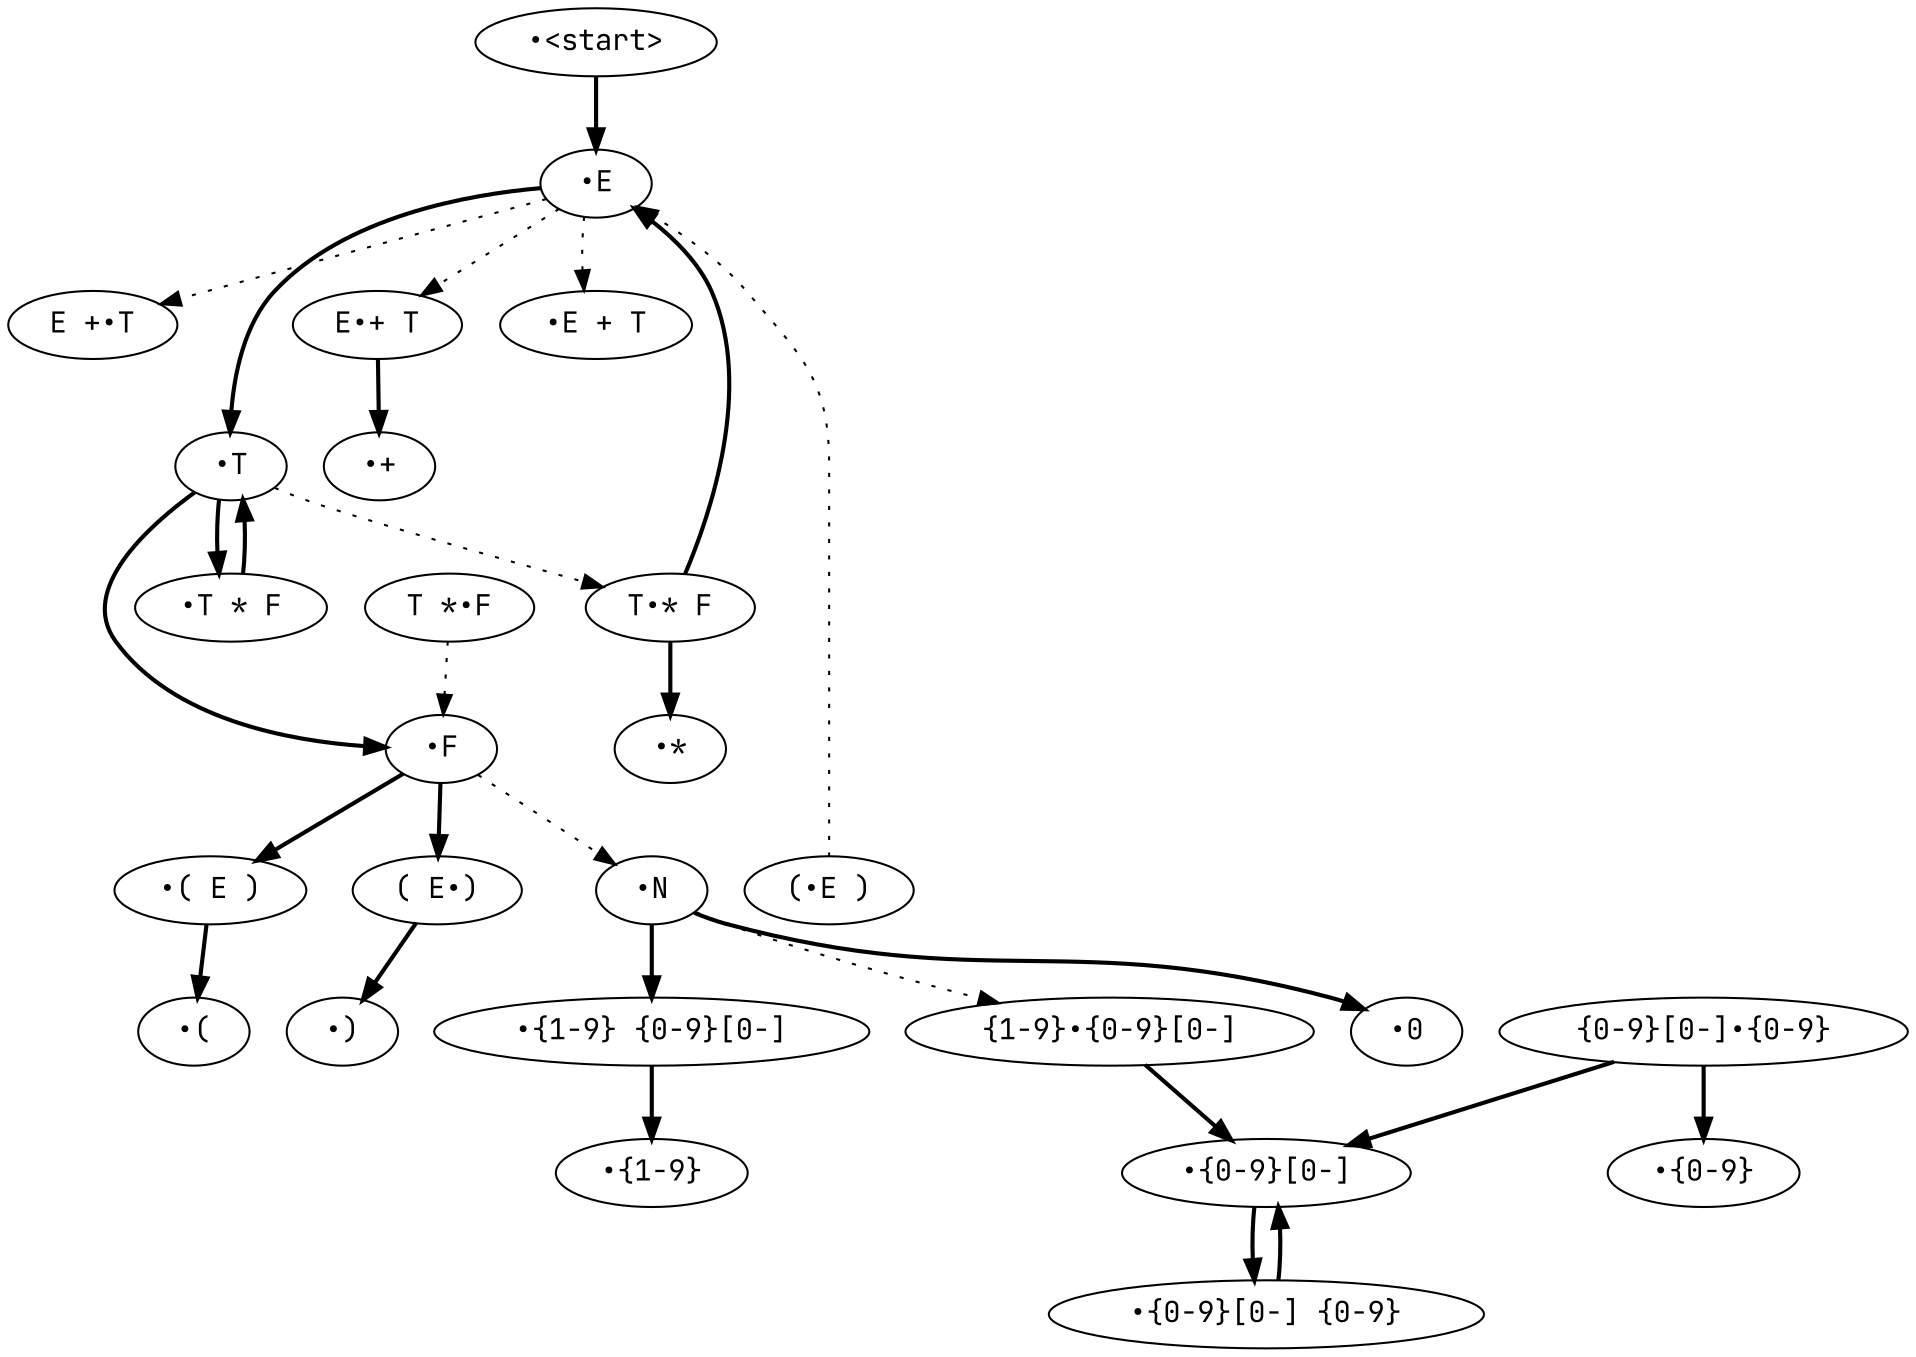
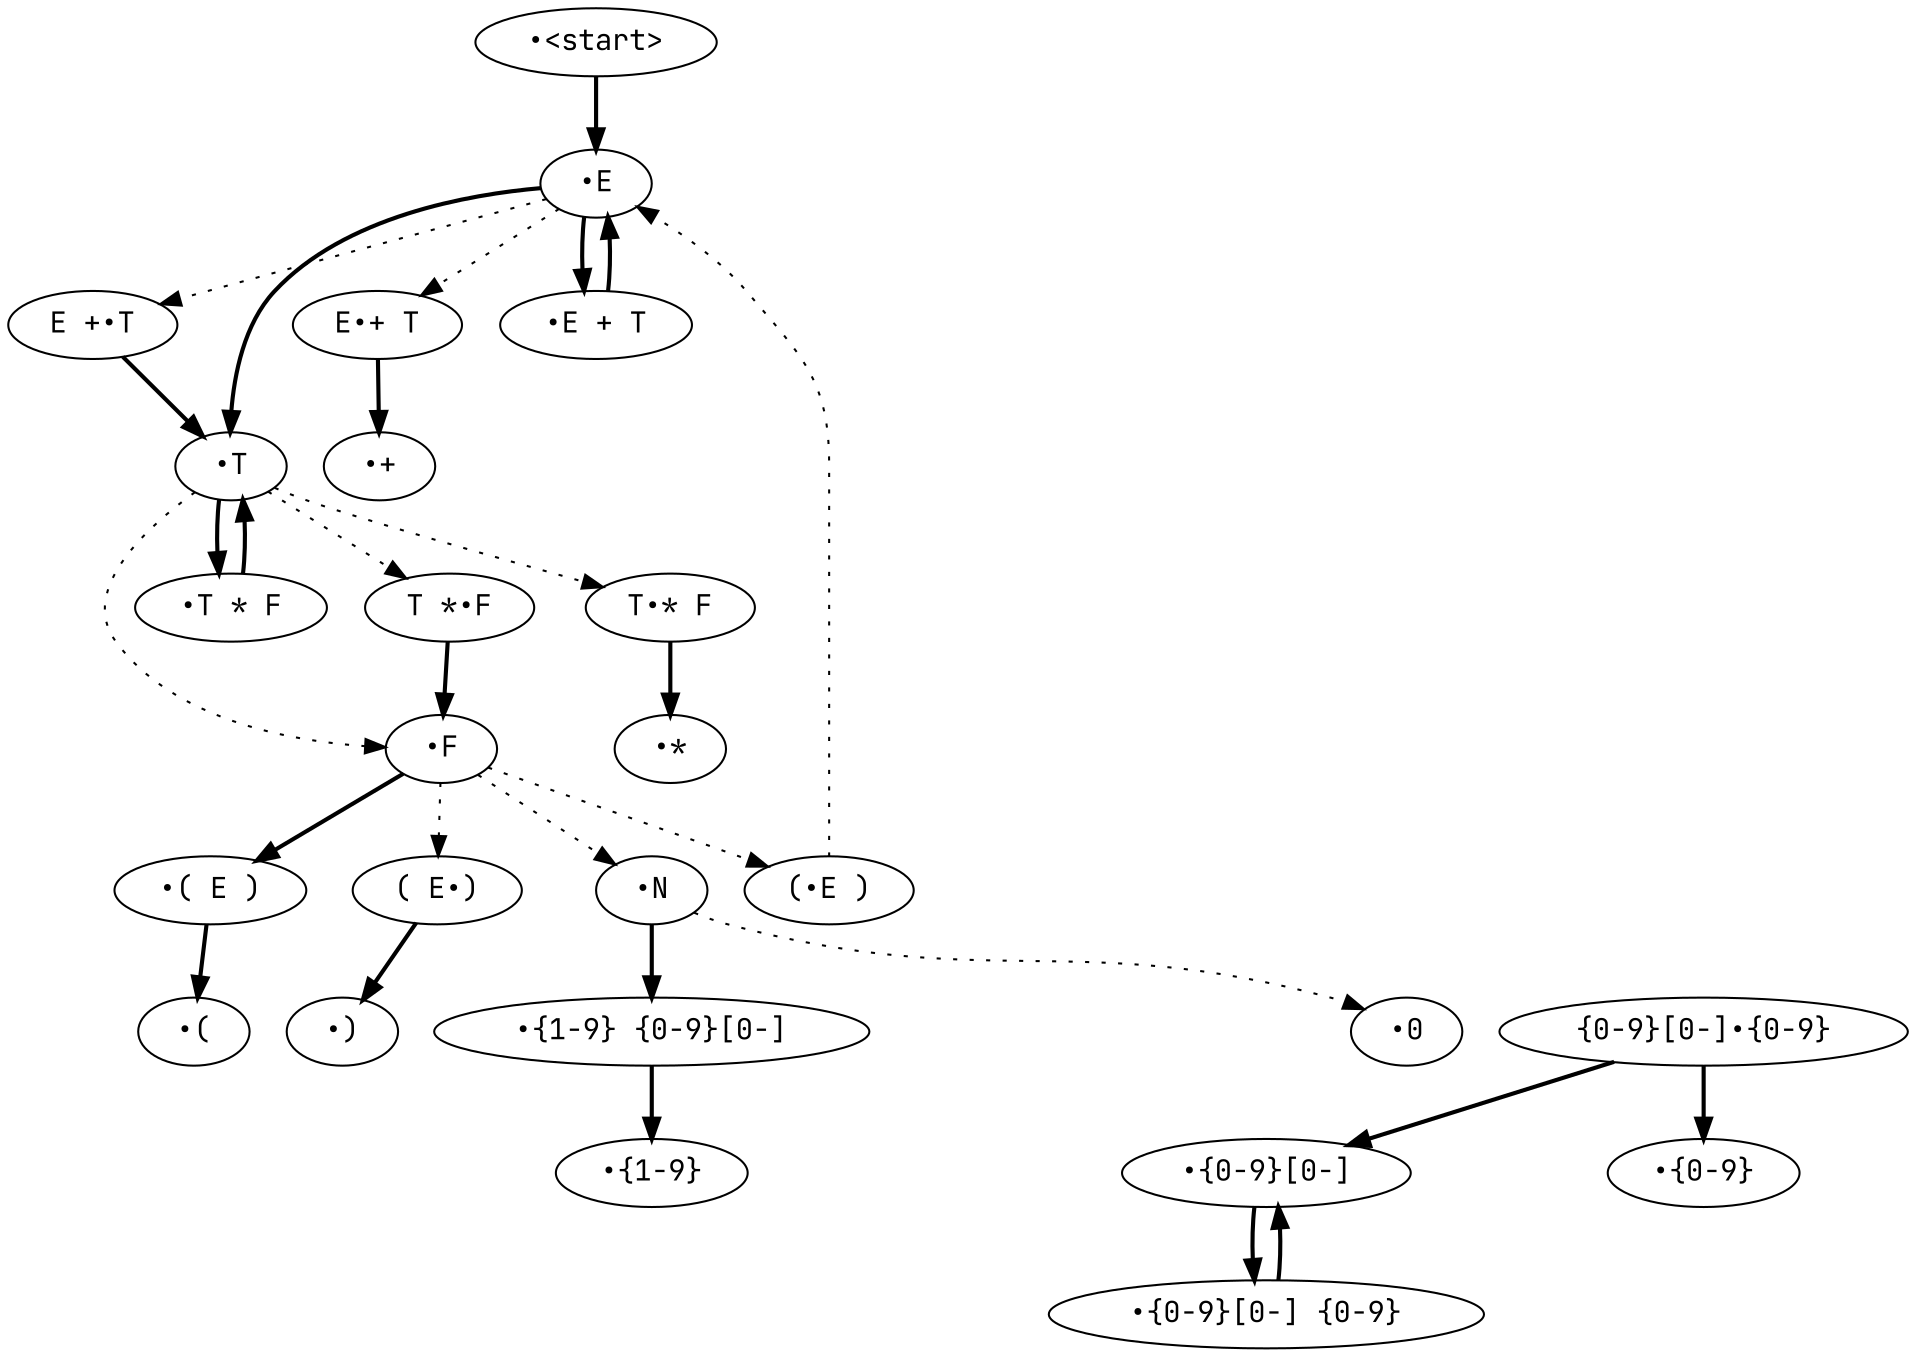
(582, 243) -> (582, 243)
(729, 388) -> (610, 264)
none -> (155, 389)
none -> (328, 530)
(446, 668) -> (446, 668)
(148, 674) -> (148, 674)
(440, 809) -> (440, 809)
none -> (618, 814)
(1019, 961) -> (1019, 961)
(1110, 1032) -> none
